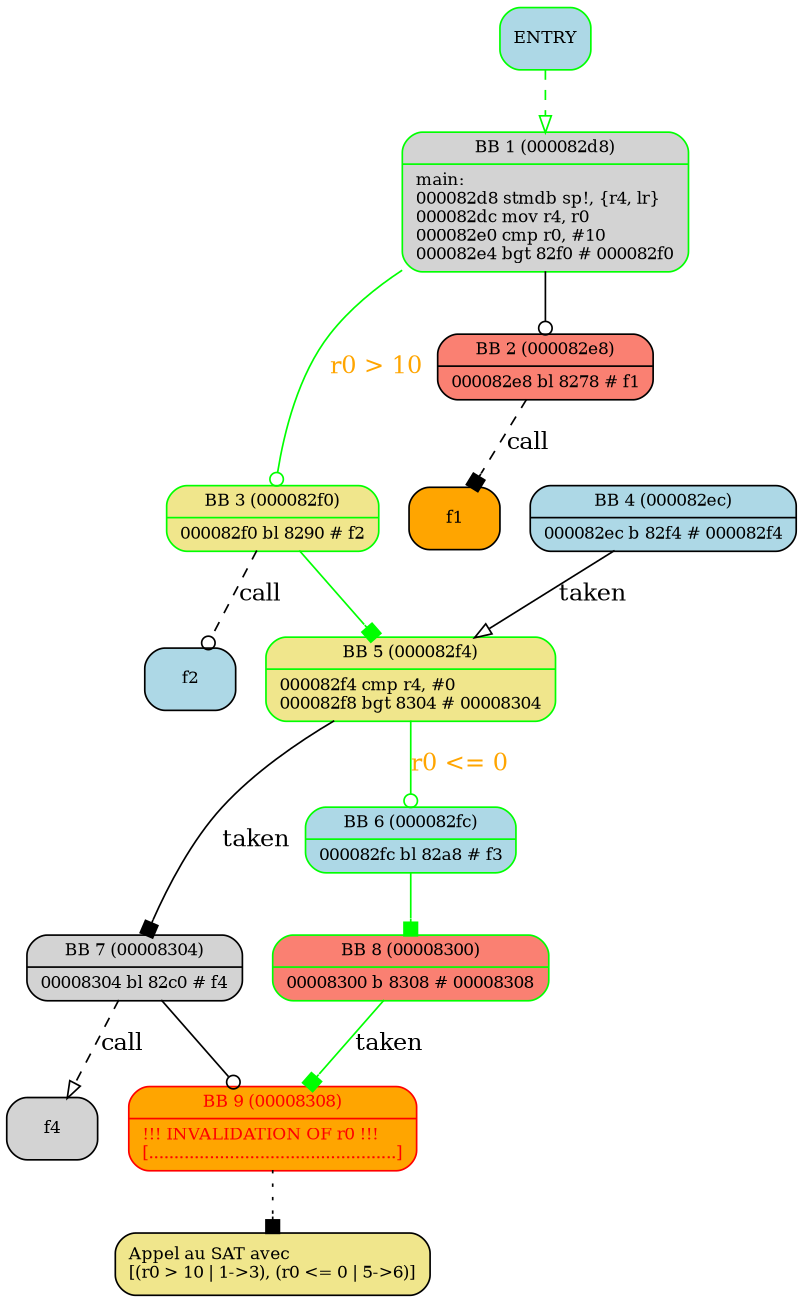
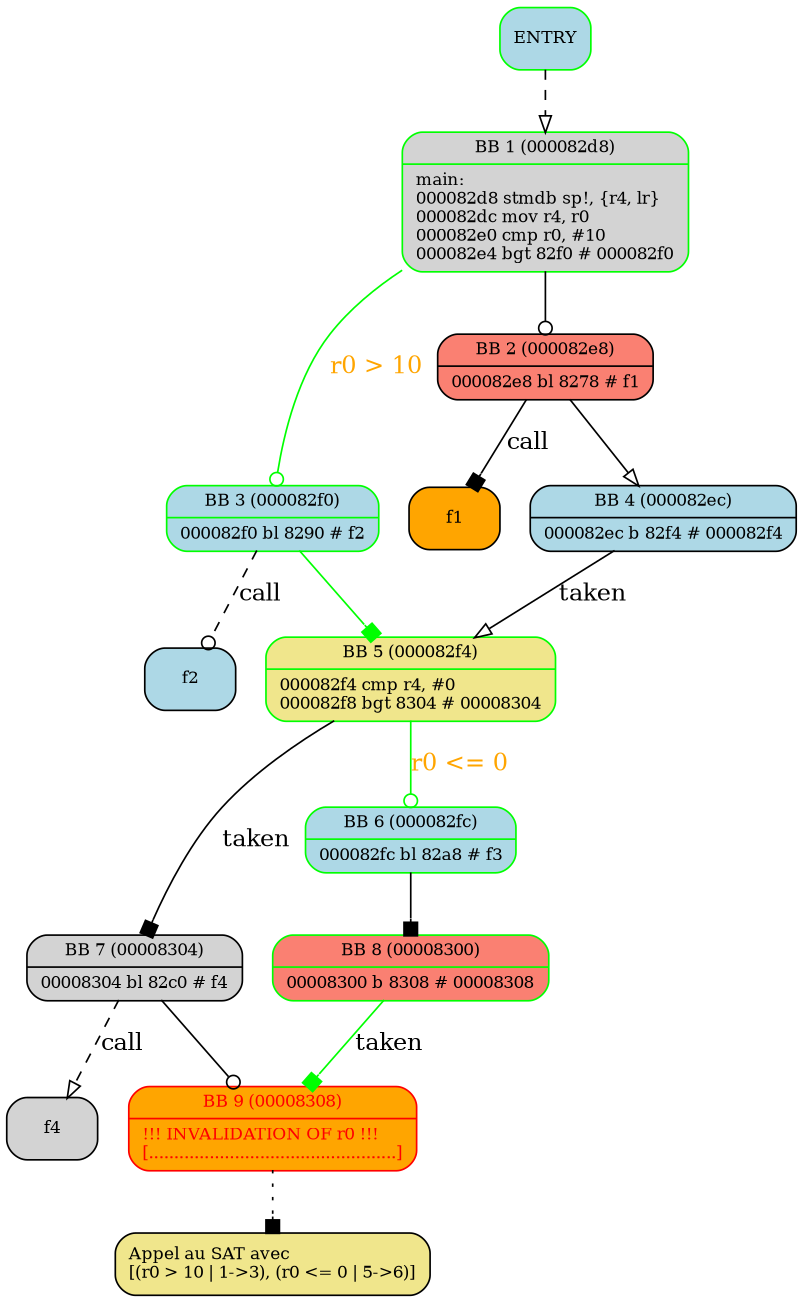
(545, 93) -> (545, 93)
(504, 436) -> (504, 436)
none -> (599, 436)
(273, 518) -> (273, 518)
(411, 895) -> (411, 895)
